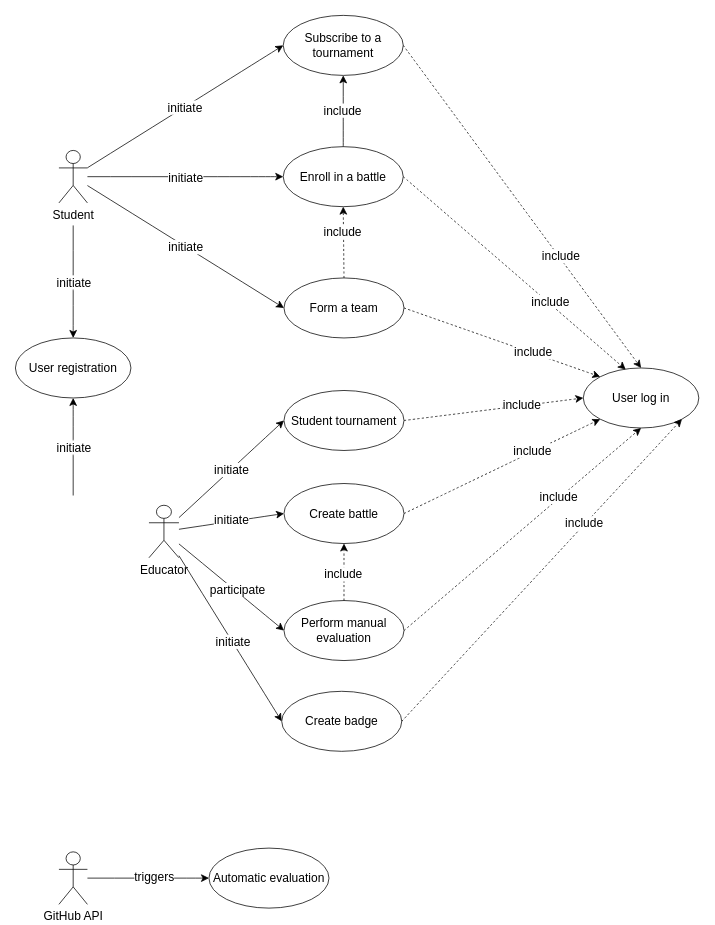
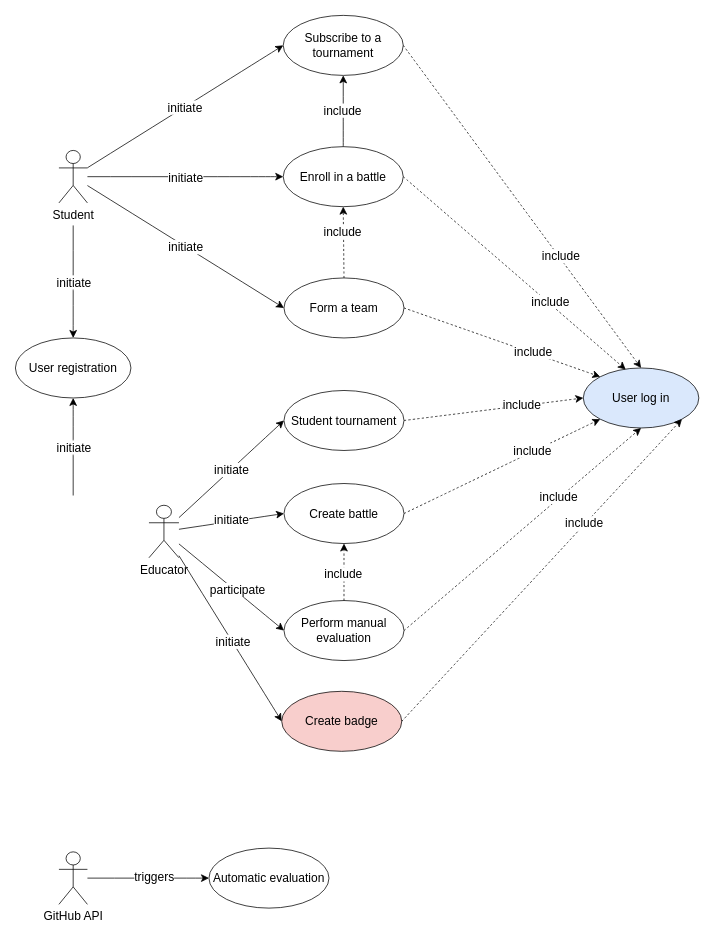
(641, 398) -> (641, 398)
(342, 721) -> (342, 721)
